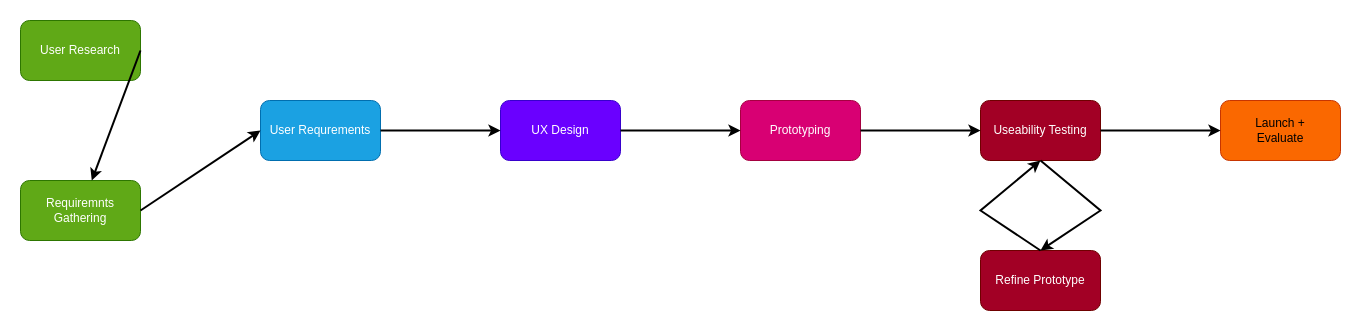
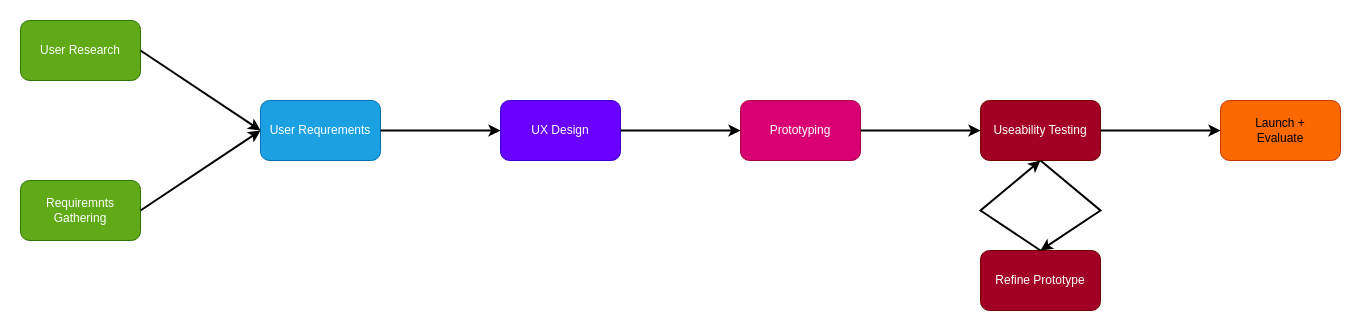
(118, 112) -> (197, 88)
